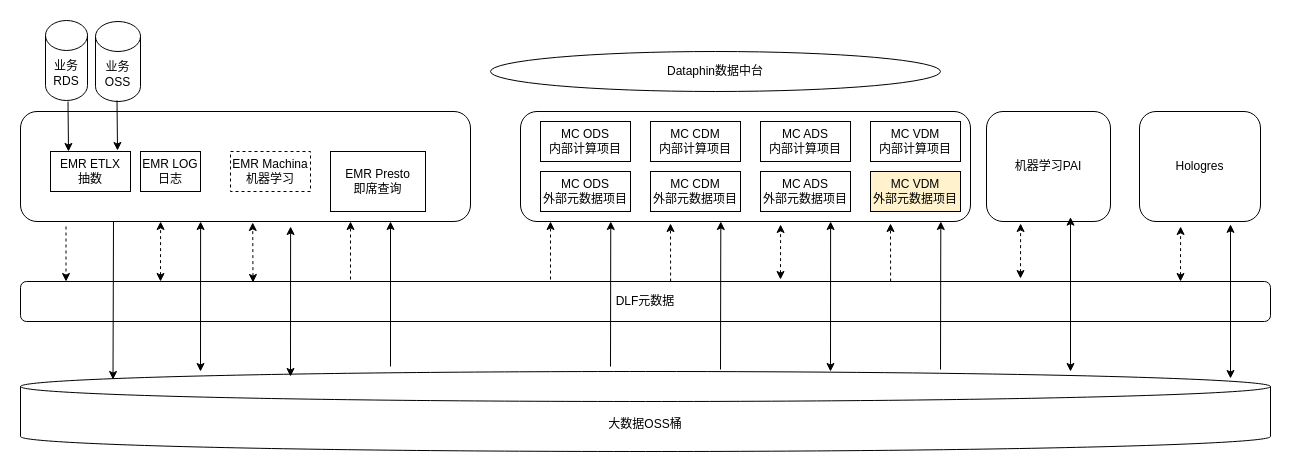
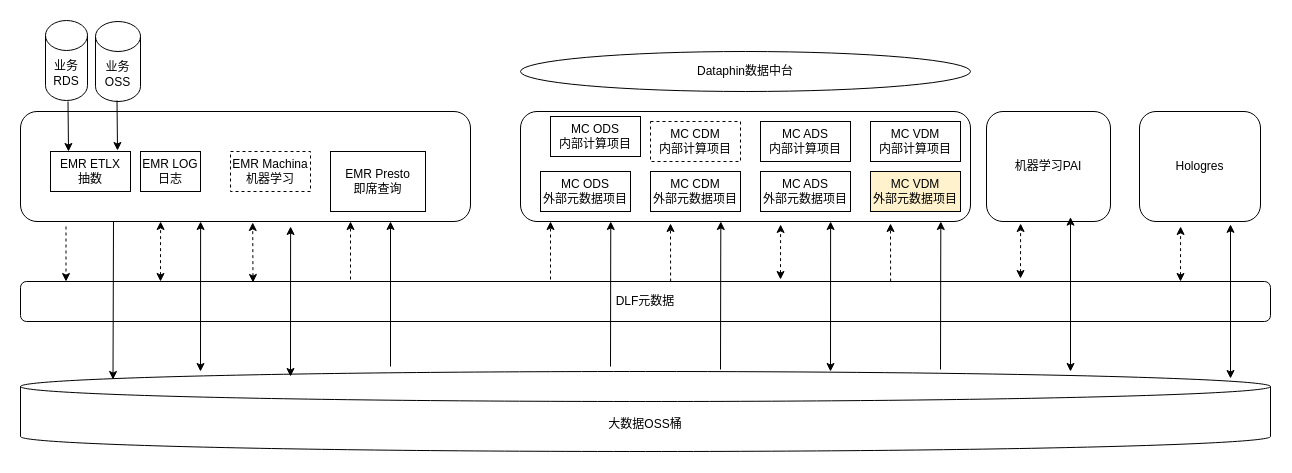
(716, 72) -> (746, 72)
(586, 142) -> (596, 137)
(696, 142) -> (696, 142)
